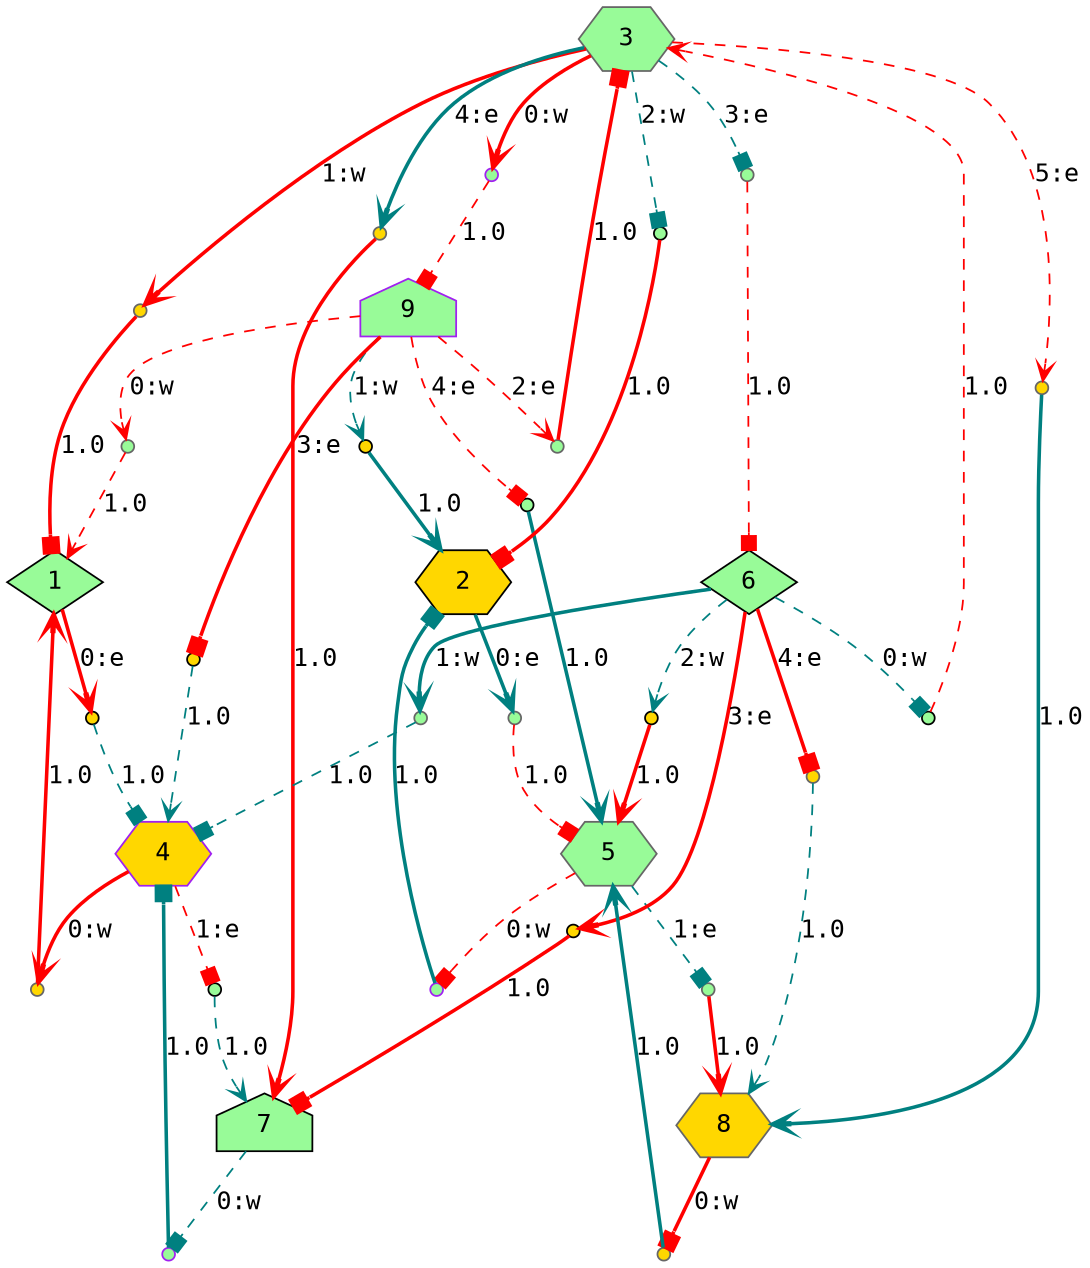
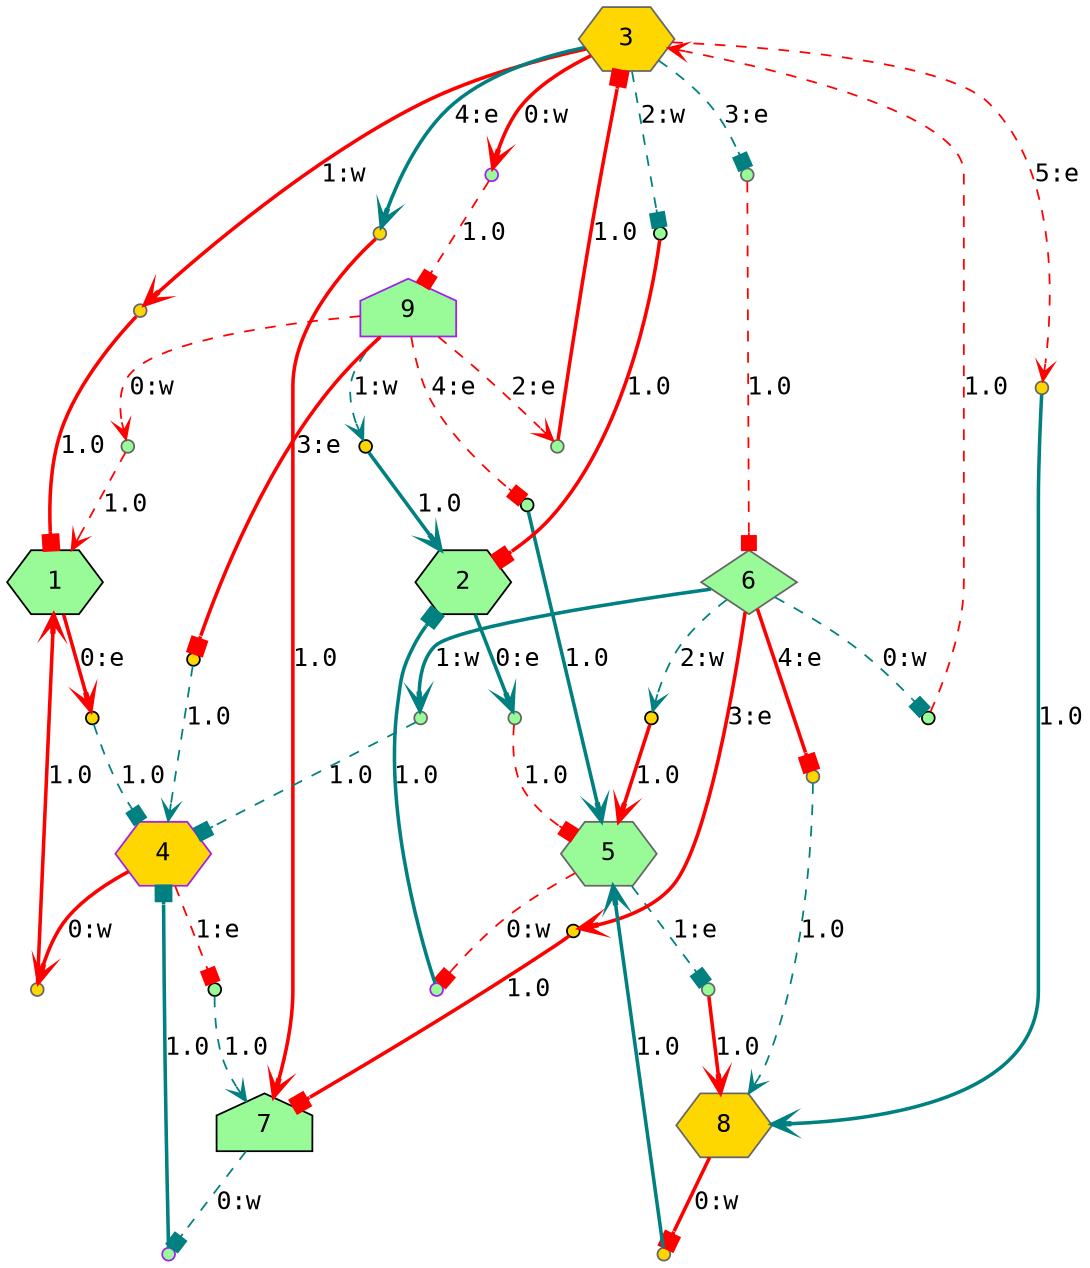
(627, 39) -> (627, 39)
(55, 582) -> (55, 582)
(463, 582) -> (463, 582)
(749, 582) -> (749, 582)
